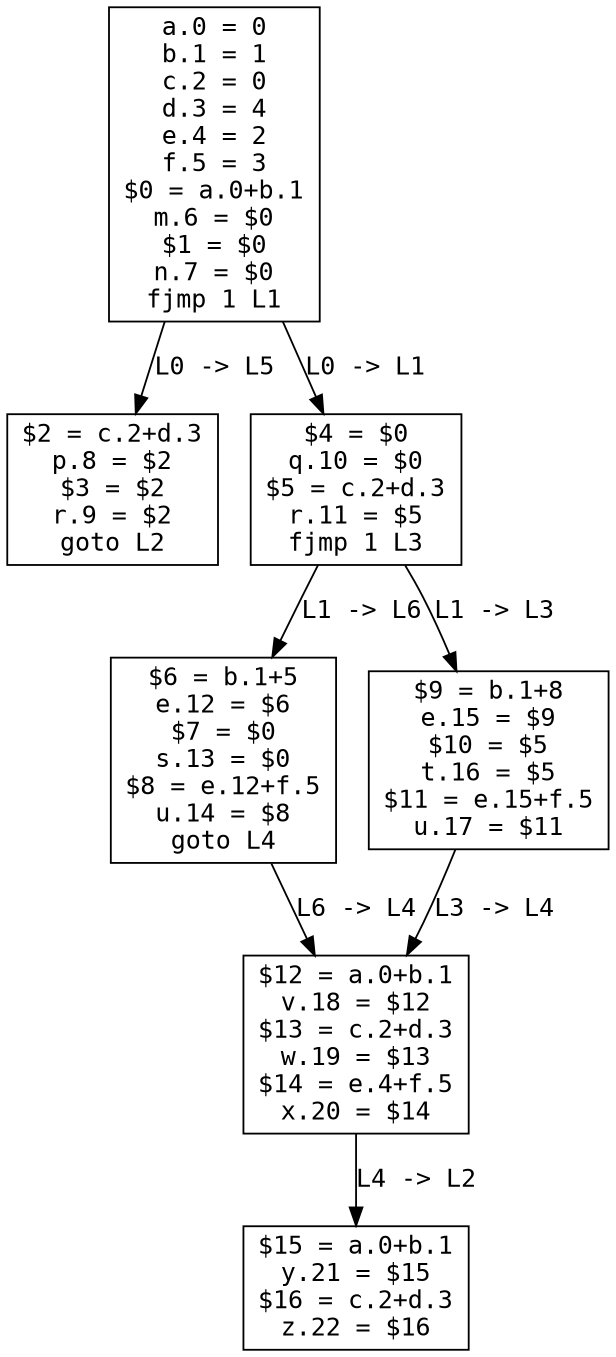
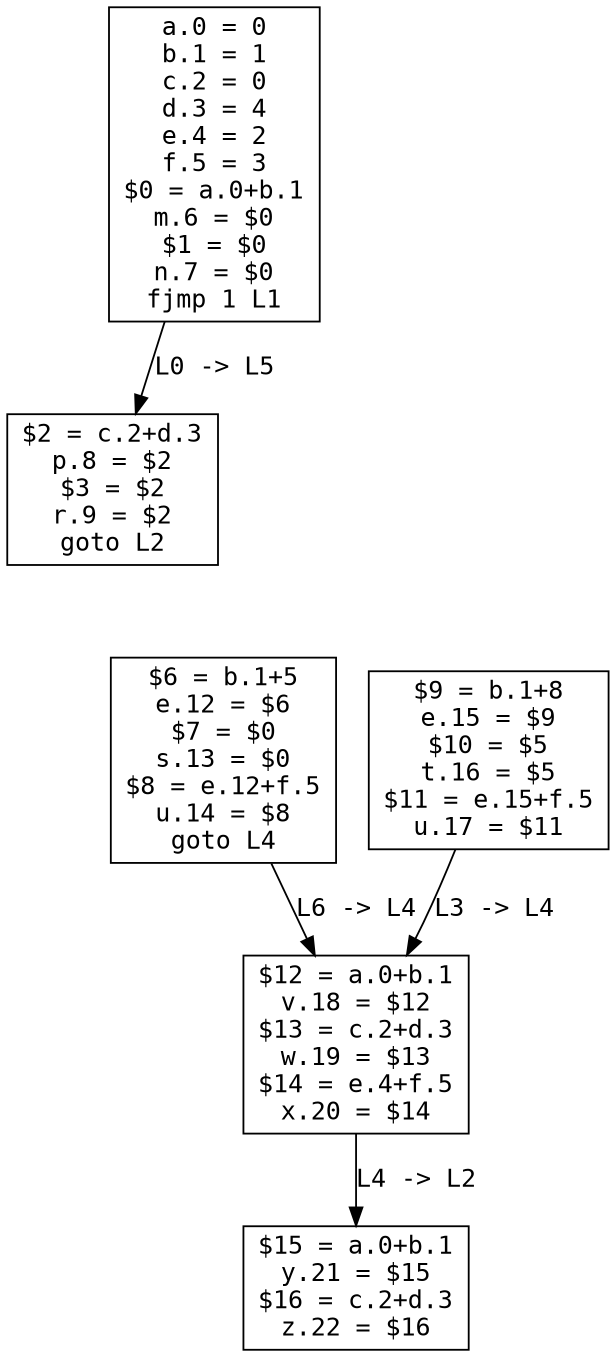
(356, 490) -> none
